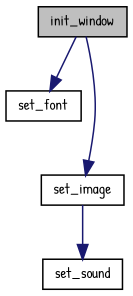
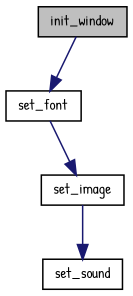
(95, 99) -> (60, 141)
